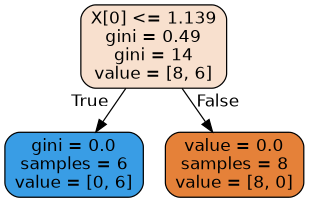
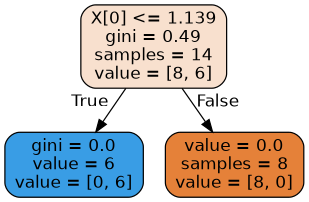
(154, 47) -> (154, 47)
(74, 165) -> (74, 165)
